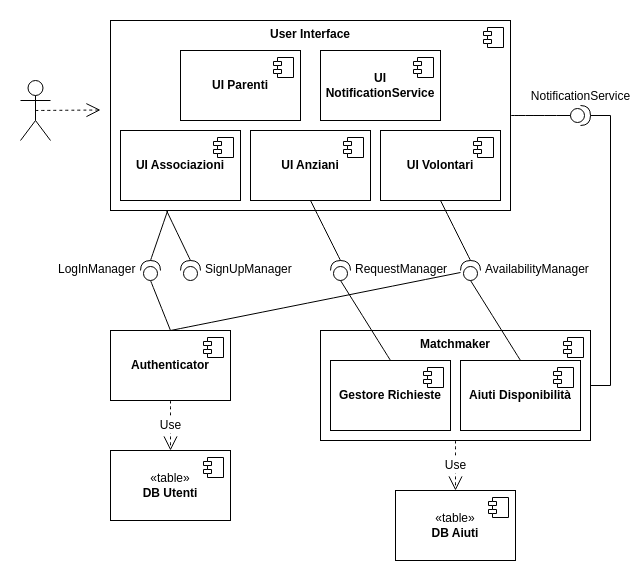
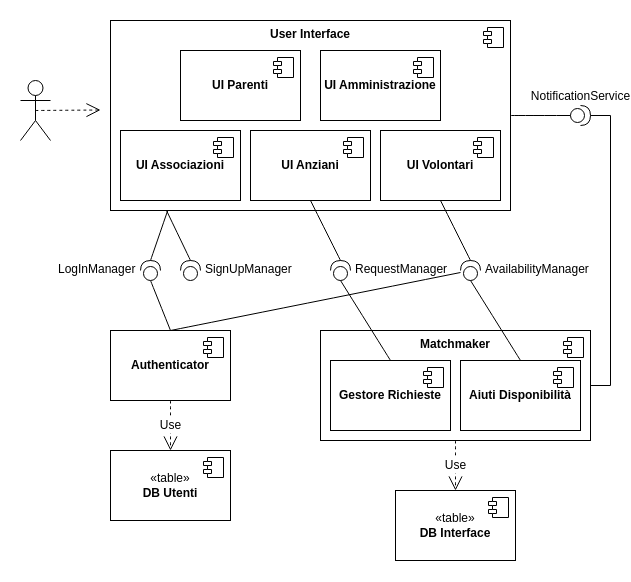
(381, 86) -> (381, 86)
(456, 526) -> (456, 526)
